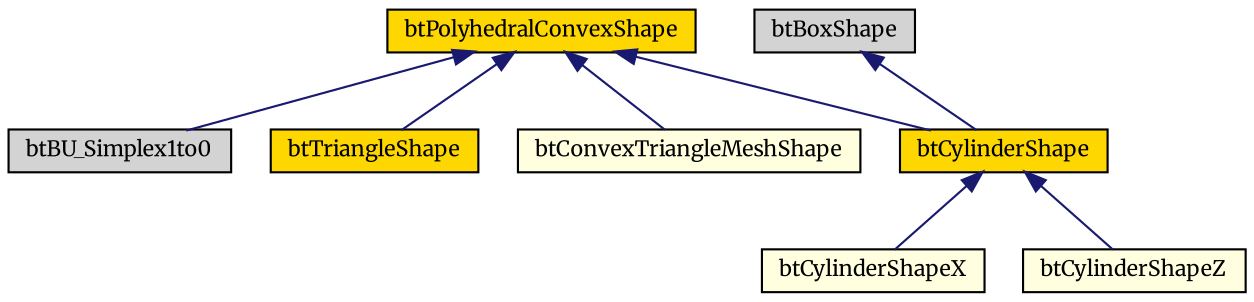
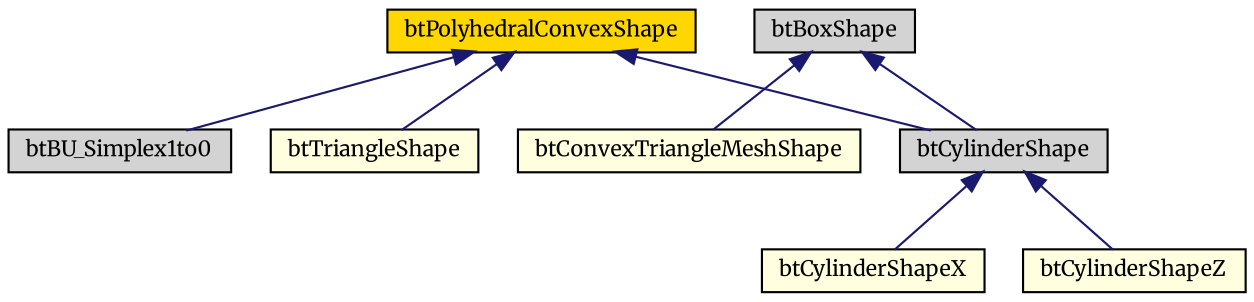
(624, 97) -> (752, 99)
(375, 151) -> (375, 151)
(1004, 151) -> (1004, 151)
